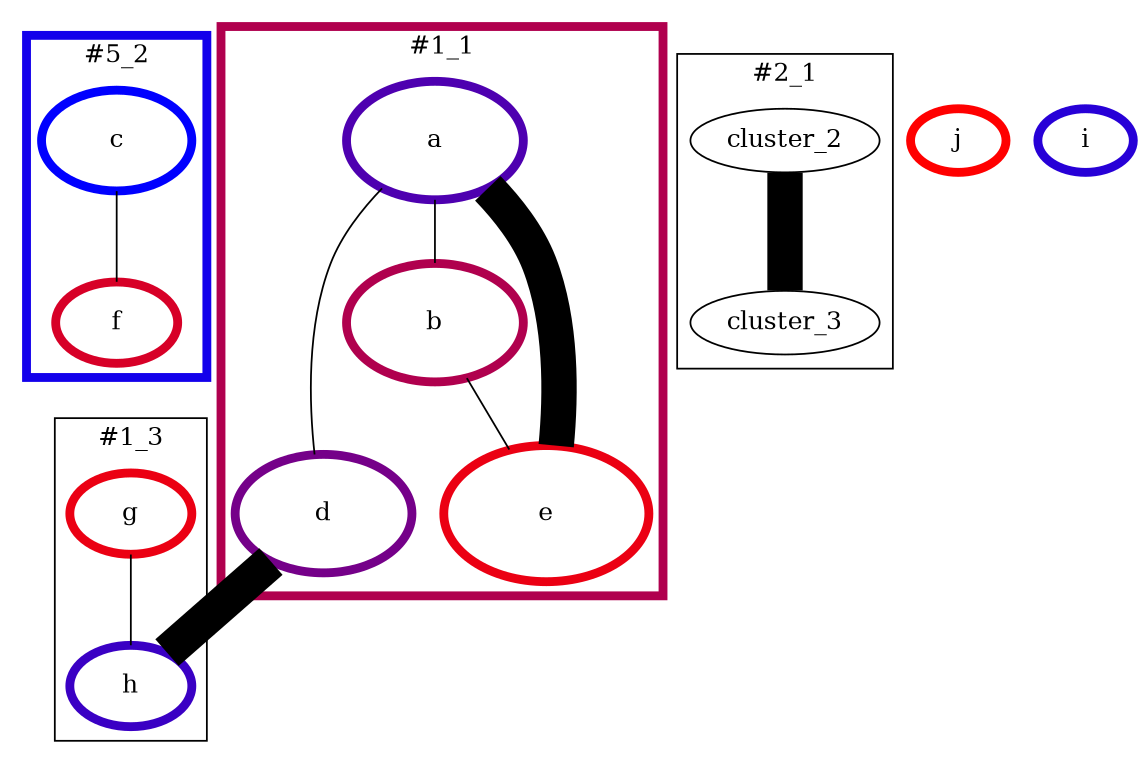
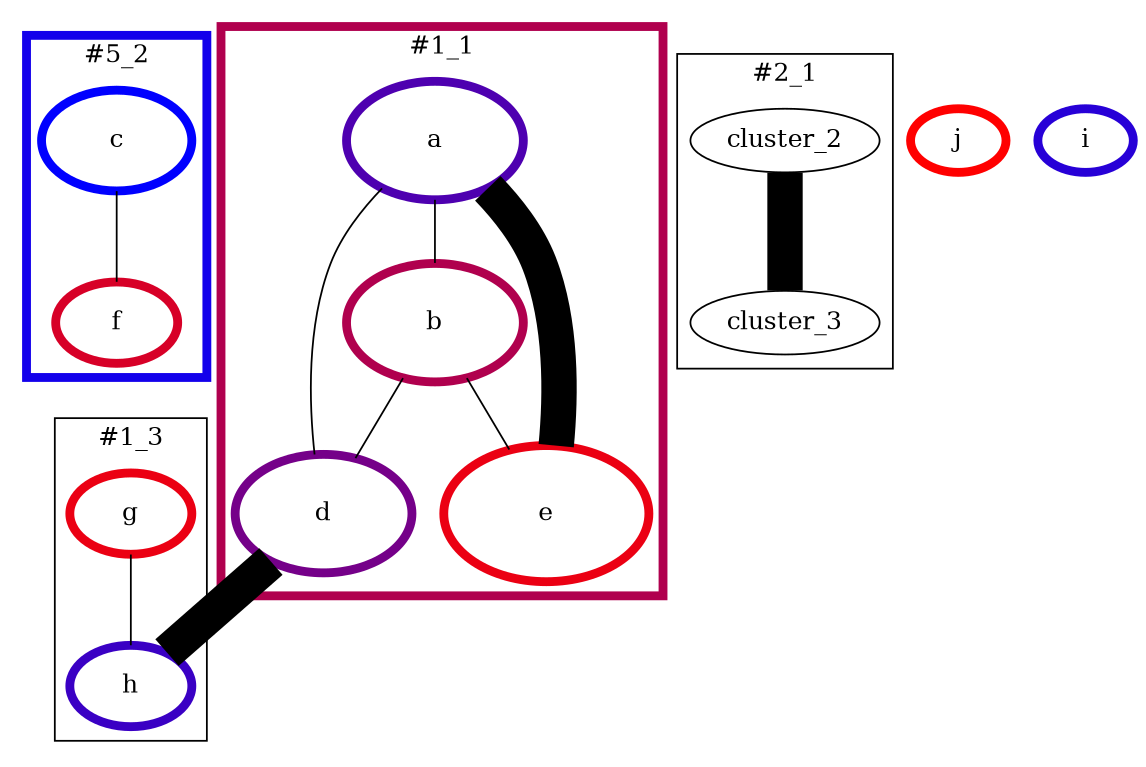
none -> (379, 418)
